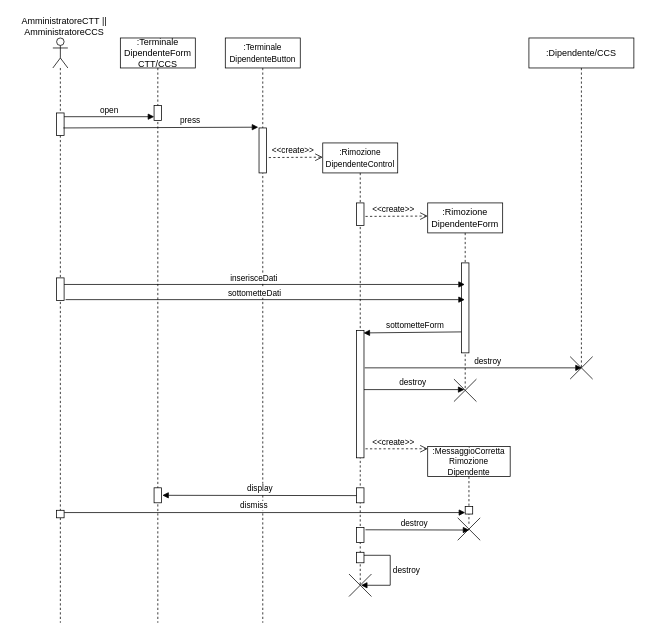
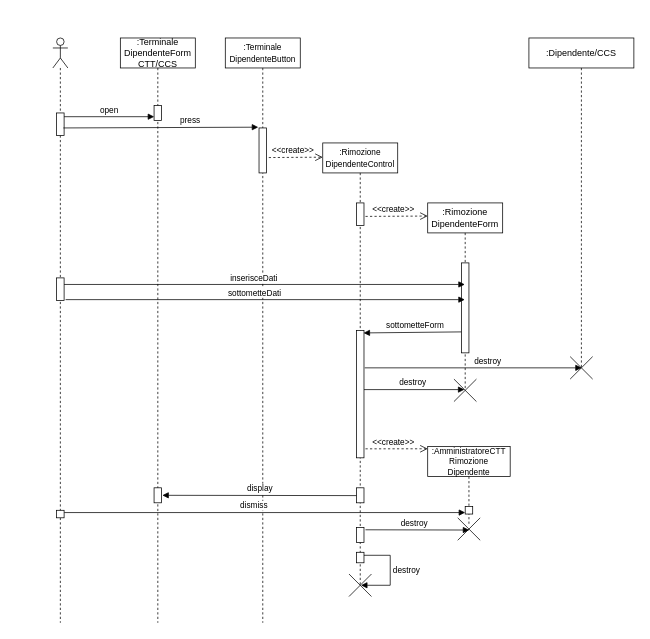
(64, 27) -> none
(469, 462) -> (469, 462)
